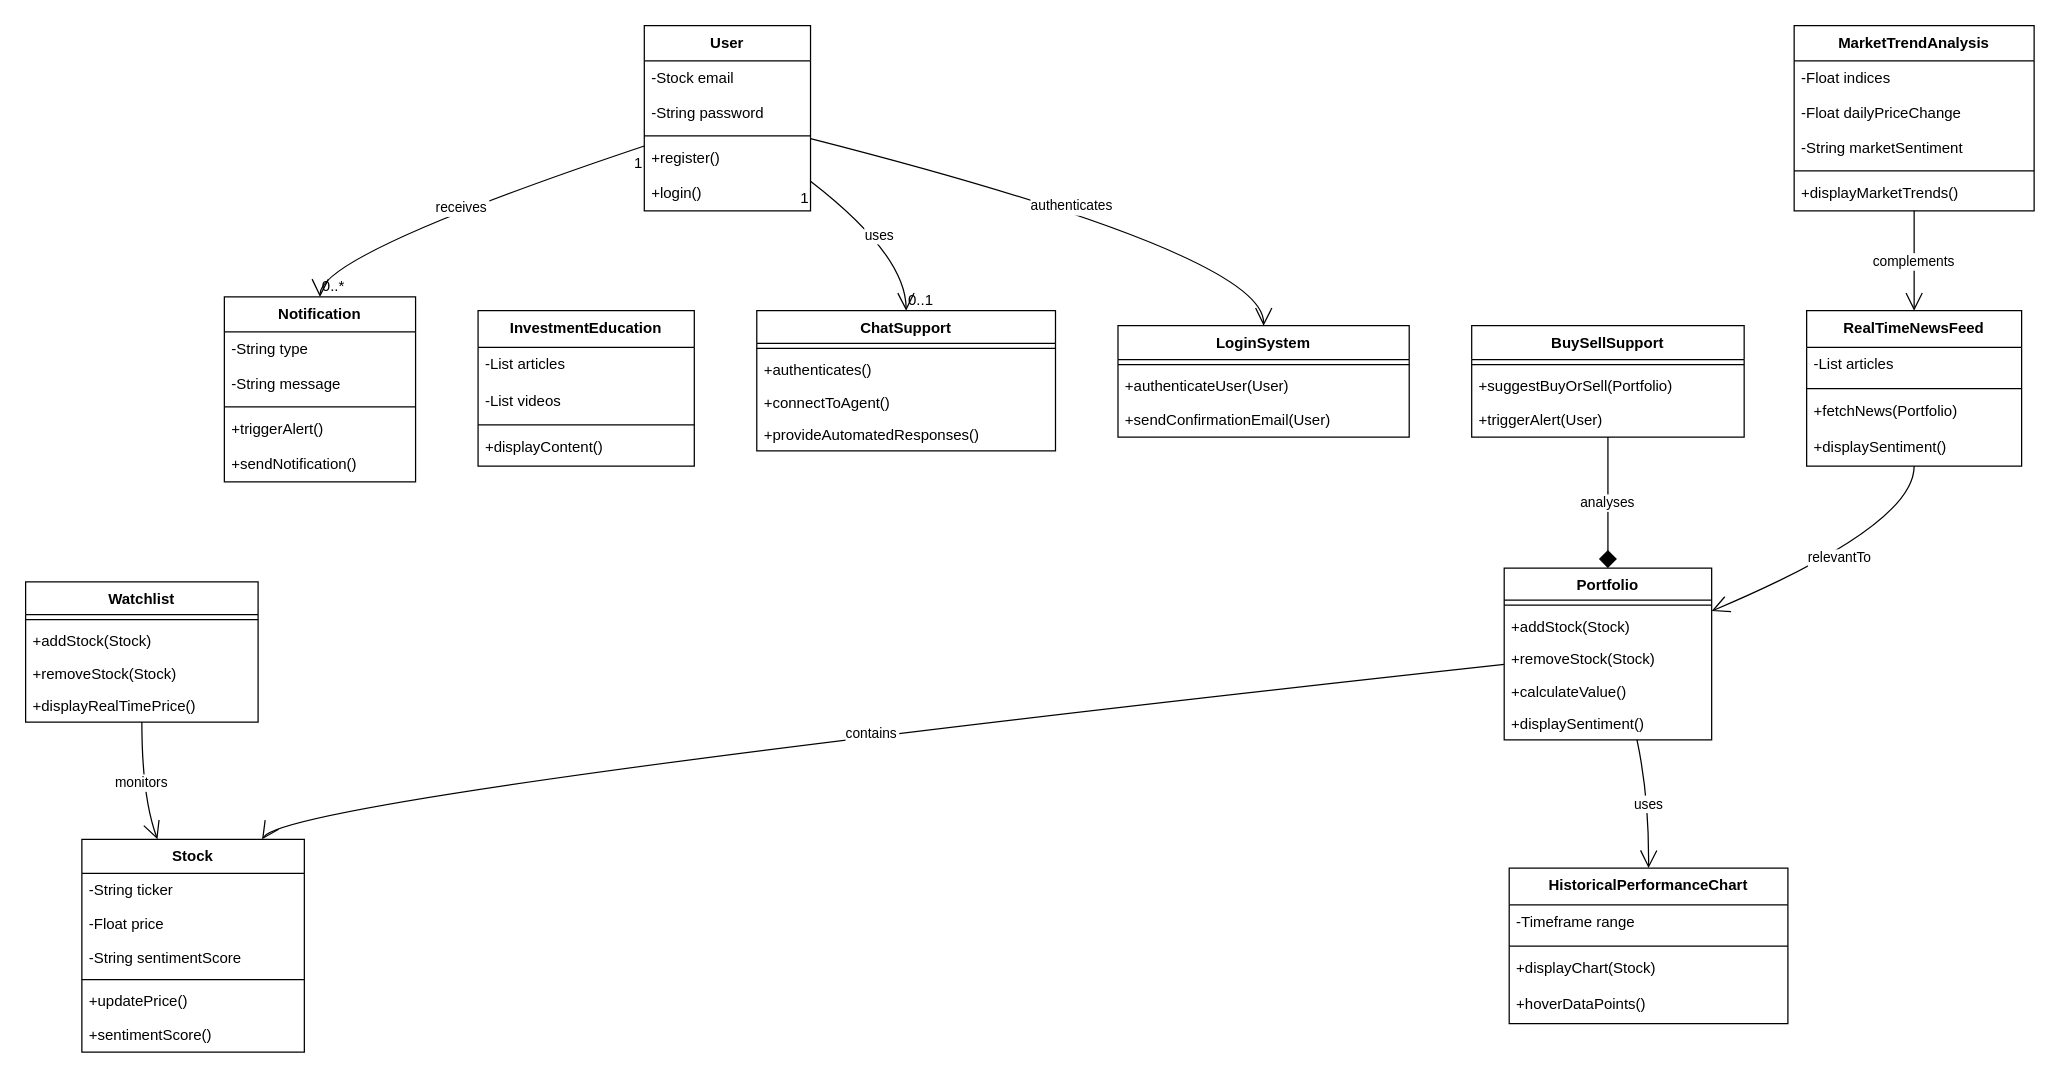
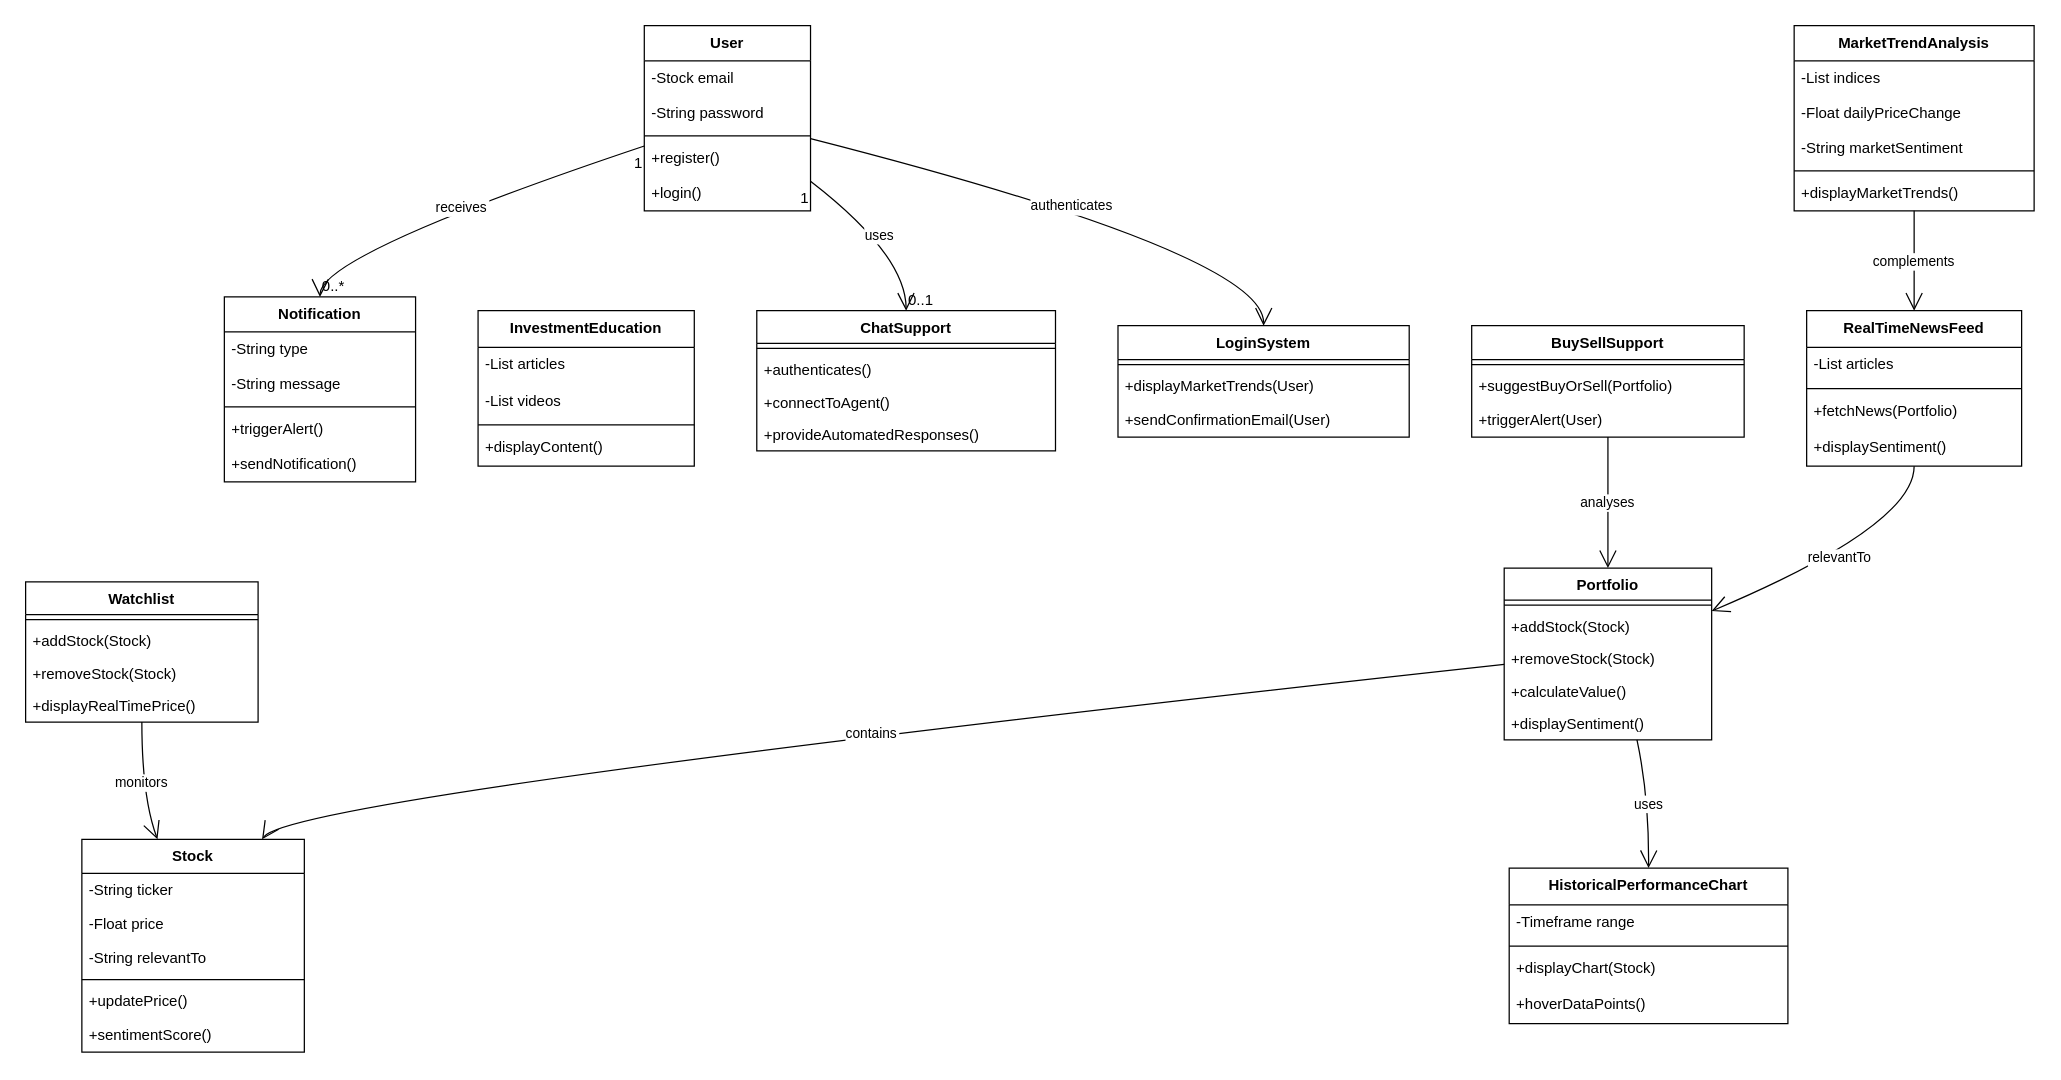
(1852, 78) -> (1848, 78)
(1220, 386) -> (1230, 386)
(1608, 550) -> (1608, 557)
(175, 958) -> (159, 958)
